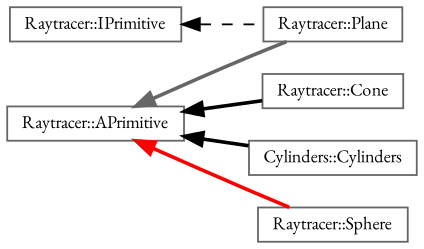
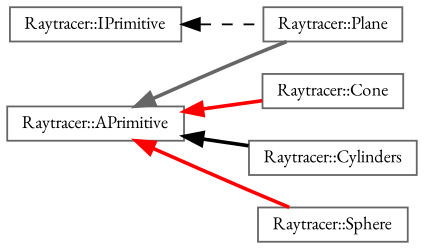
(232, 105) -> (232, 105)
(333, 158) -> (333, 158)
